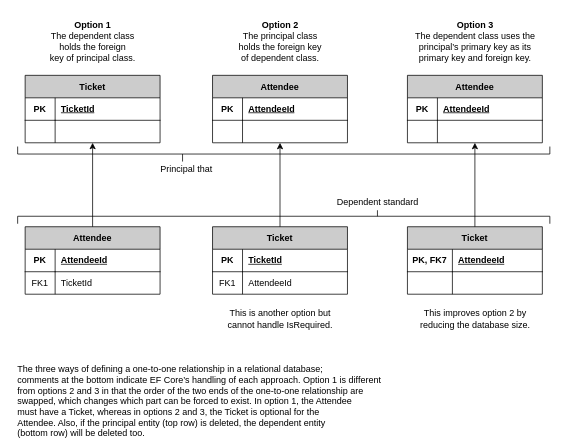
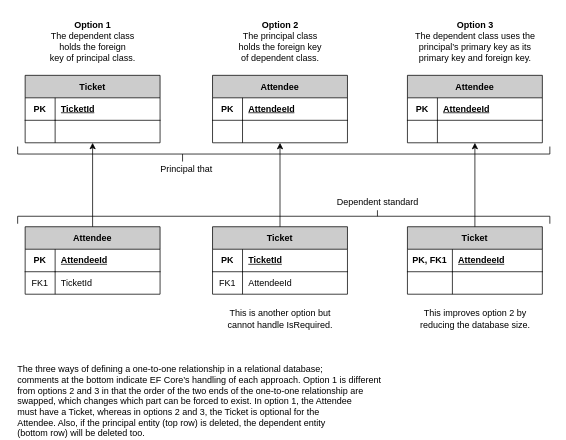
(430, 261) -> (430, 261)
